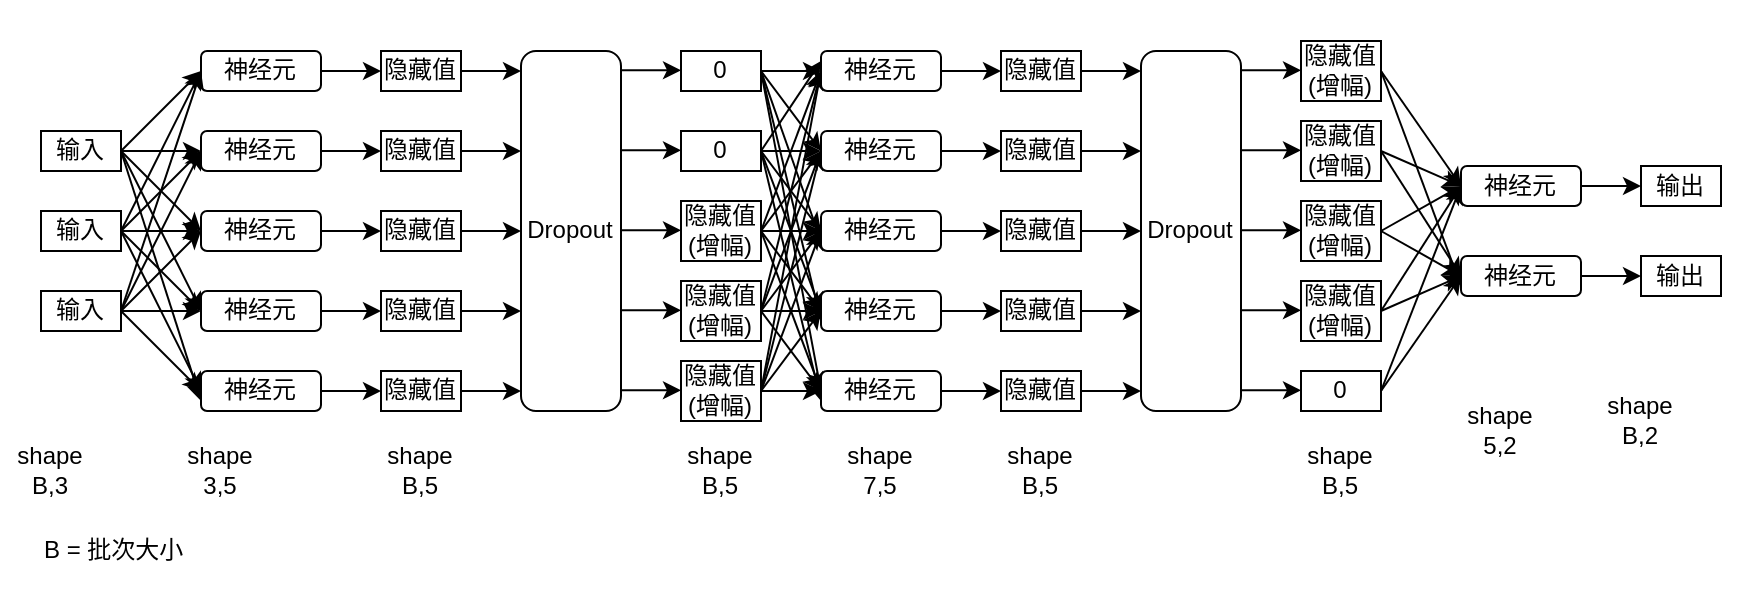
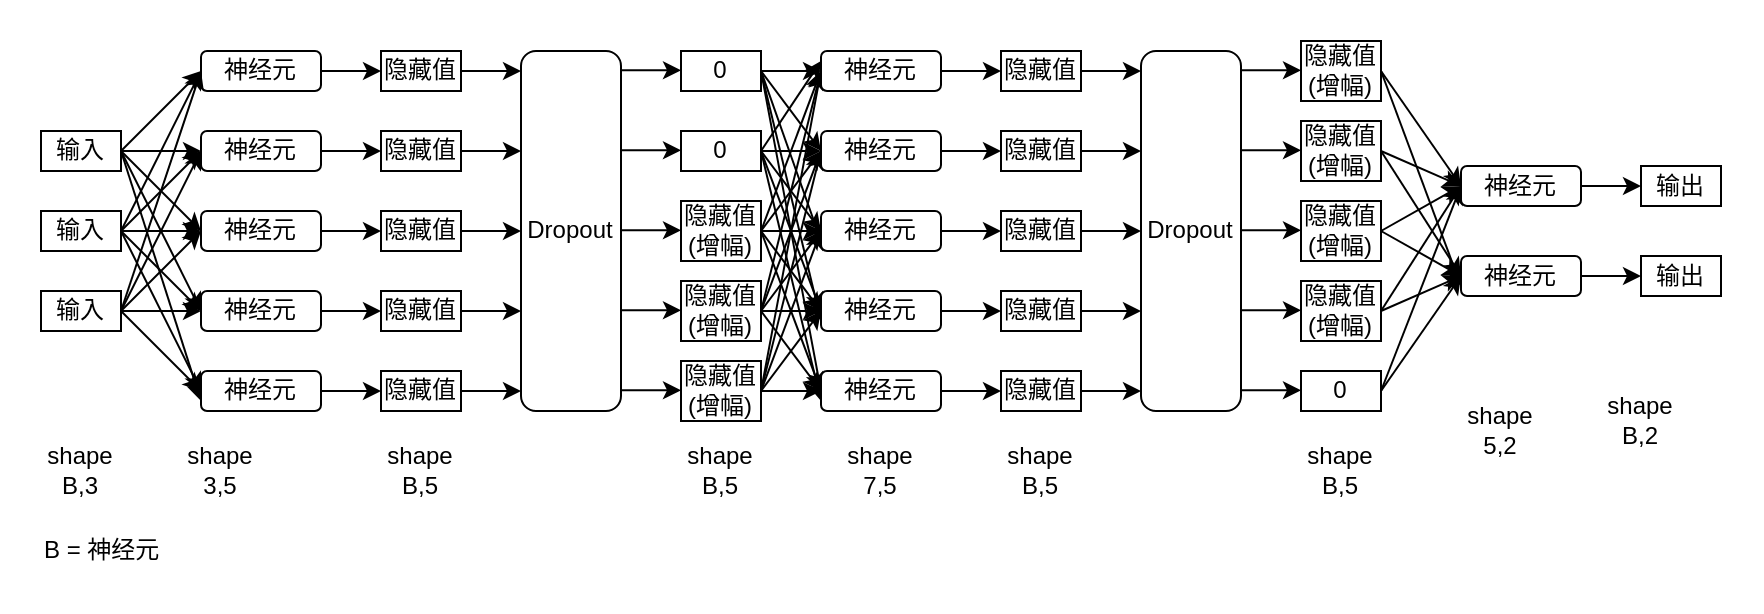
(51, 471) -> (81, 471)
(114, 551) -> (102, 551)
